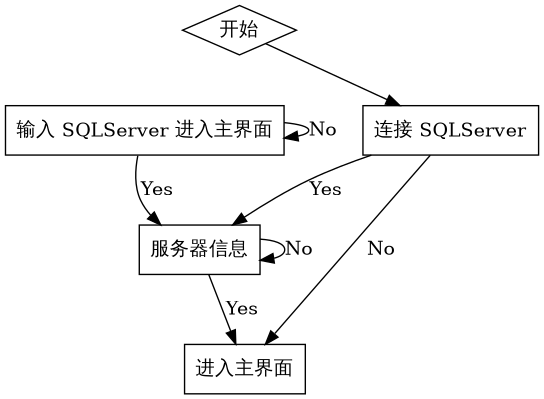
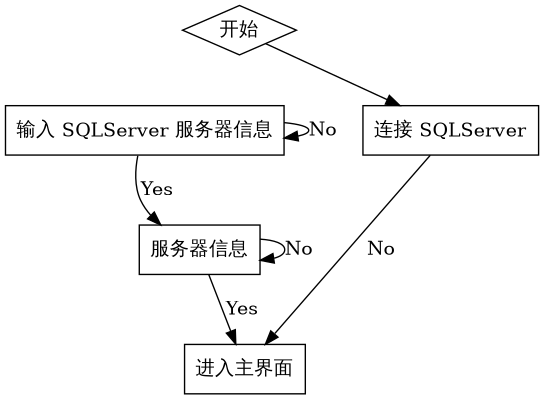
(145, 130) -> (145, 130)
(306, 182) -> none
